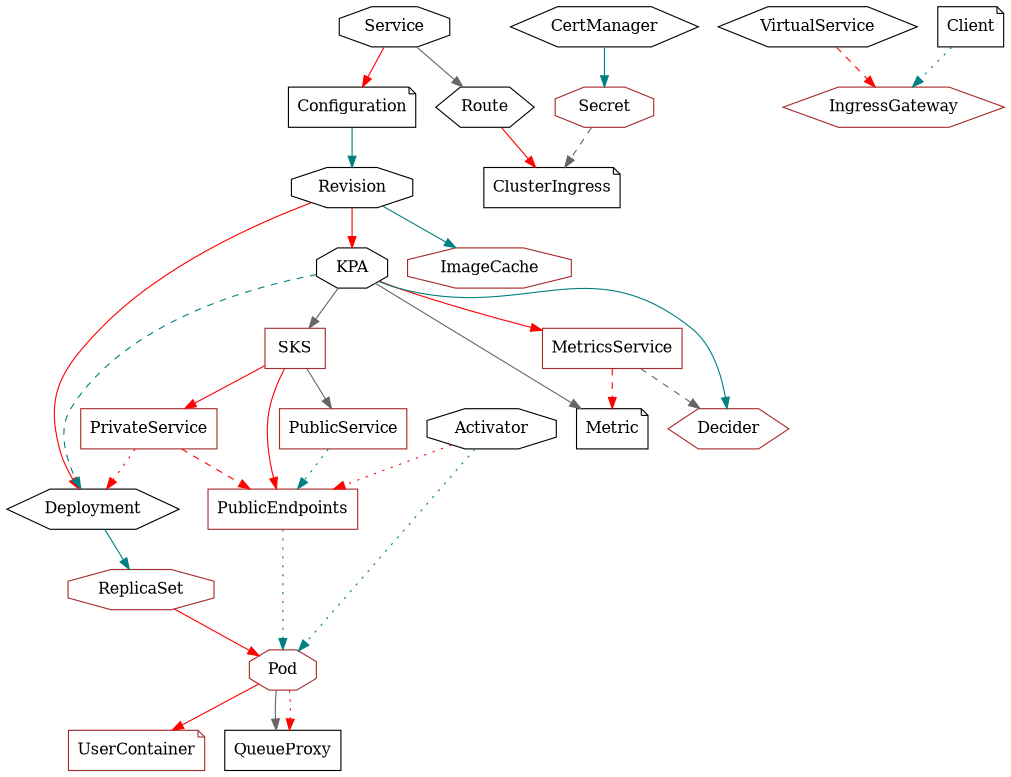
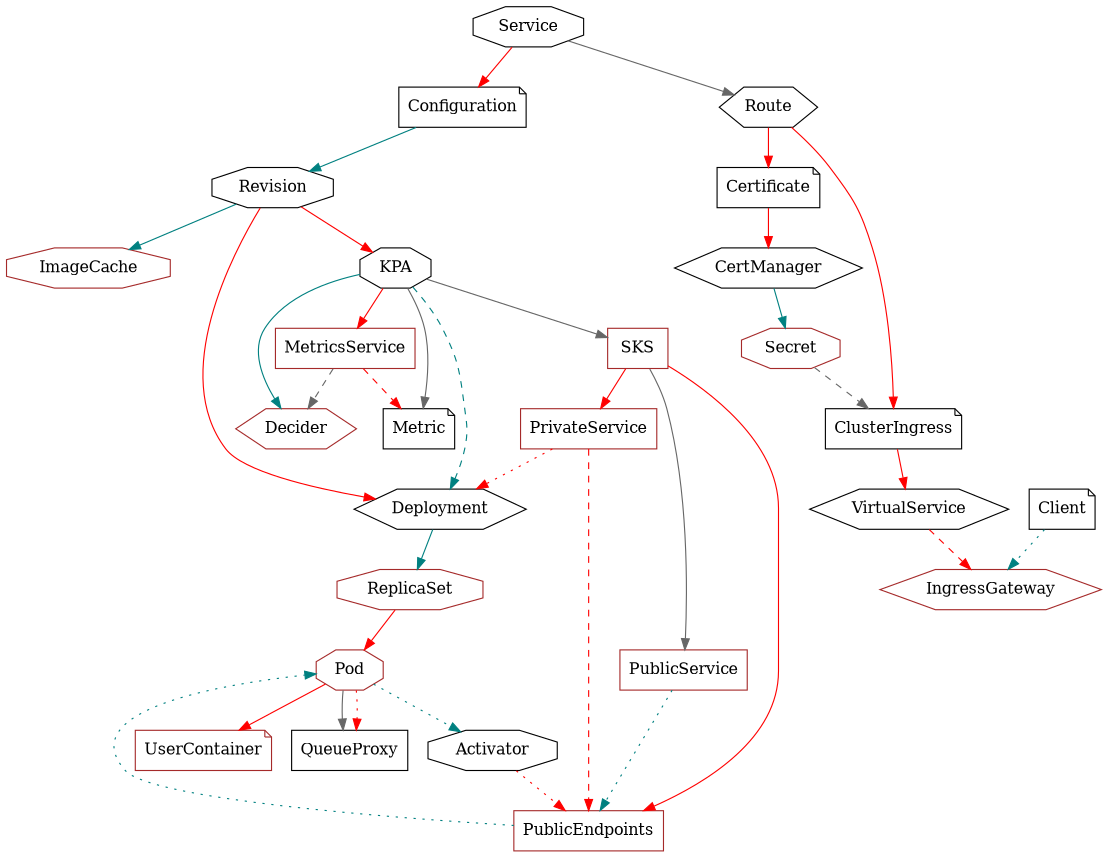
none -> (768, 188)
none -> (900, 464)
(391, 546) -> (412, 705)
